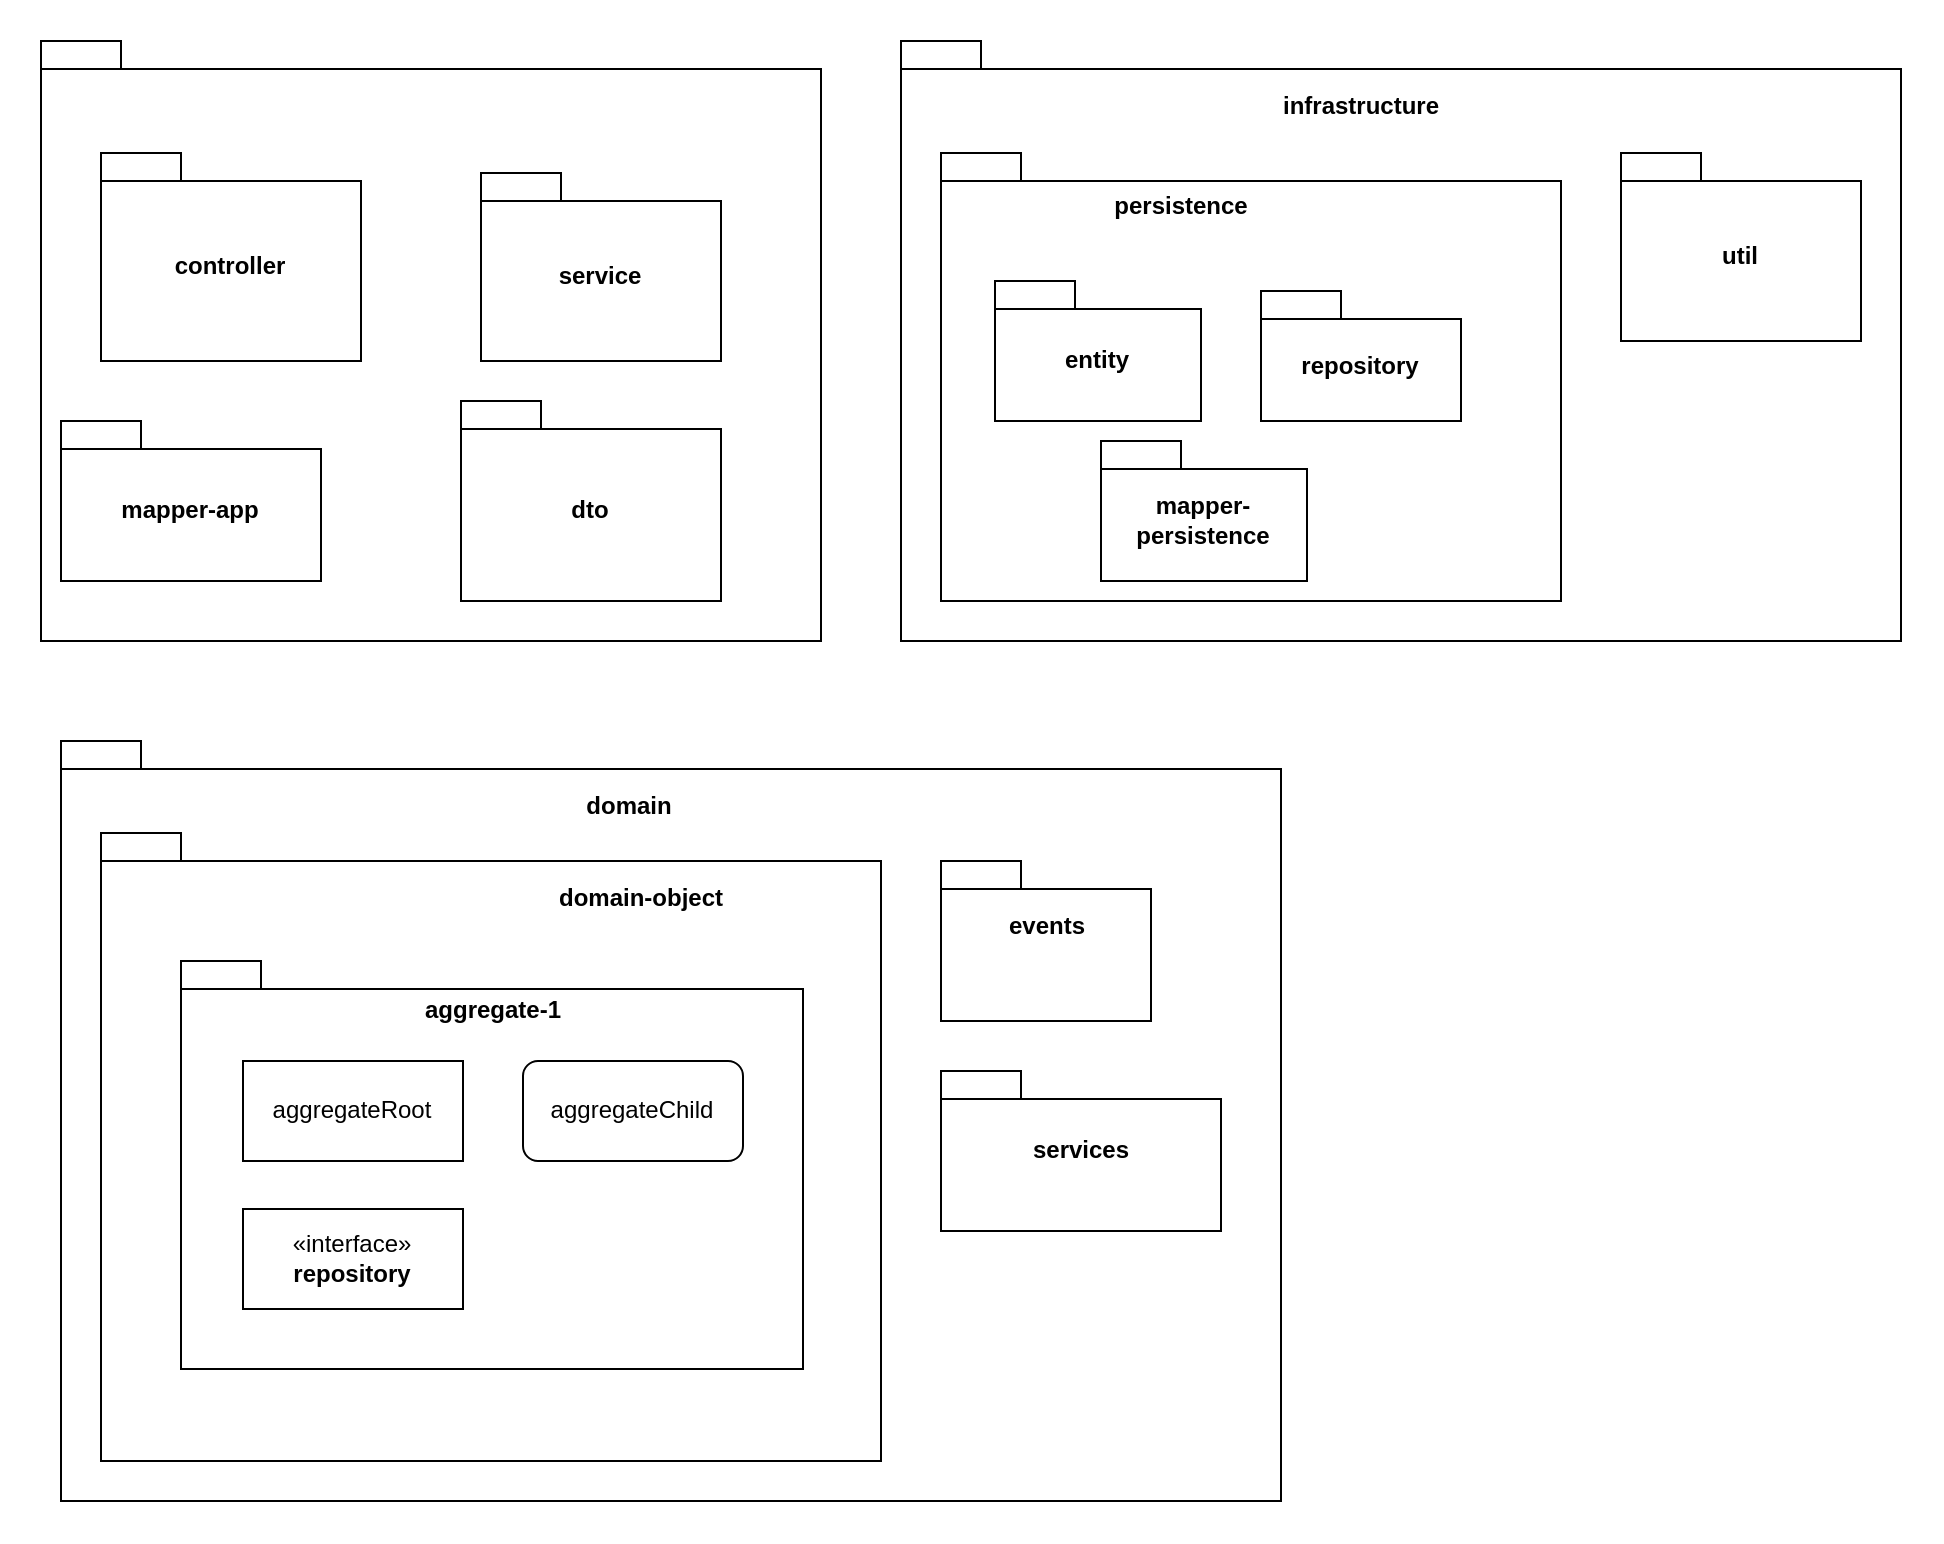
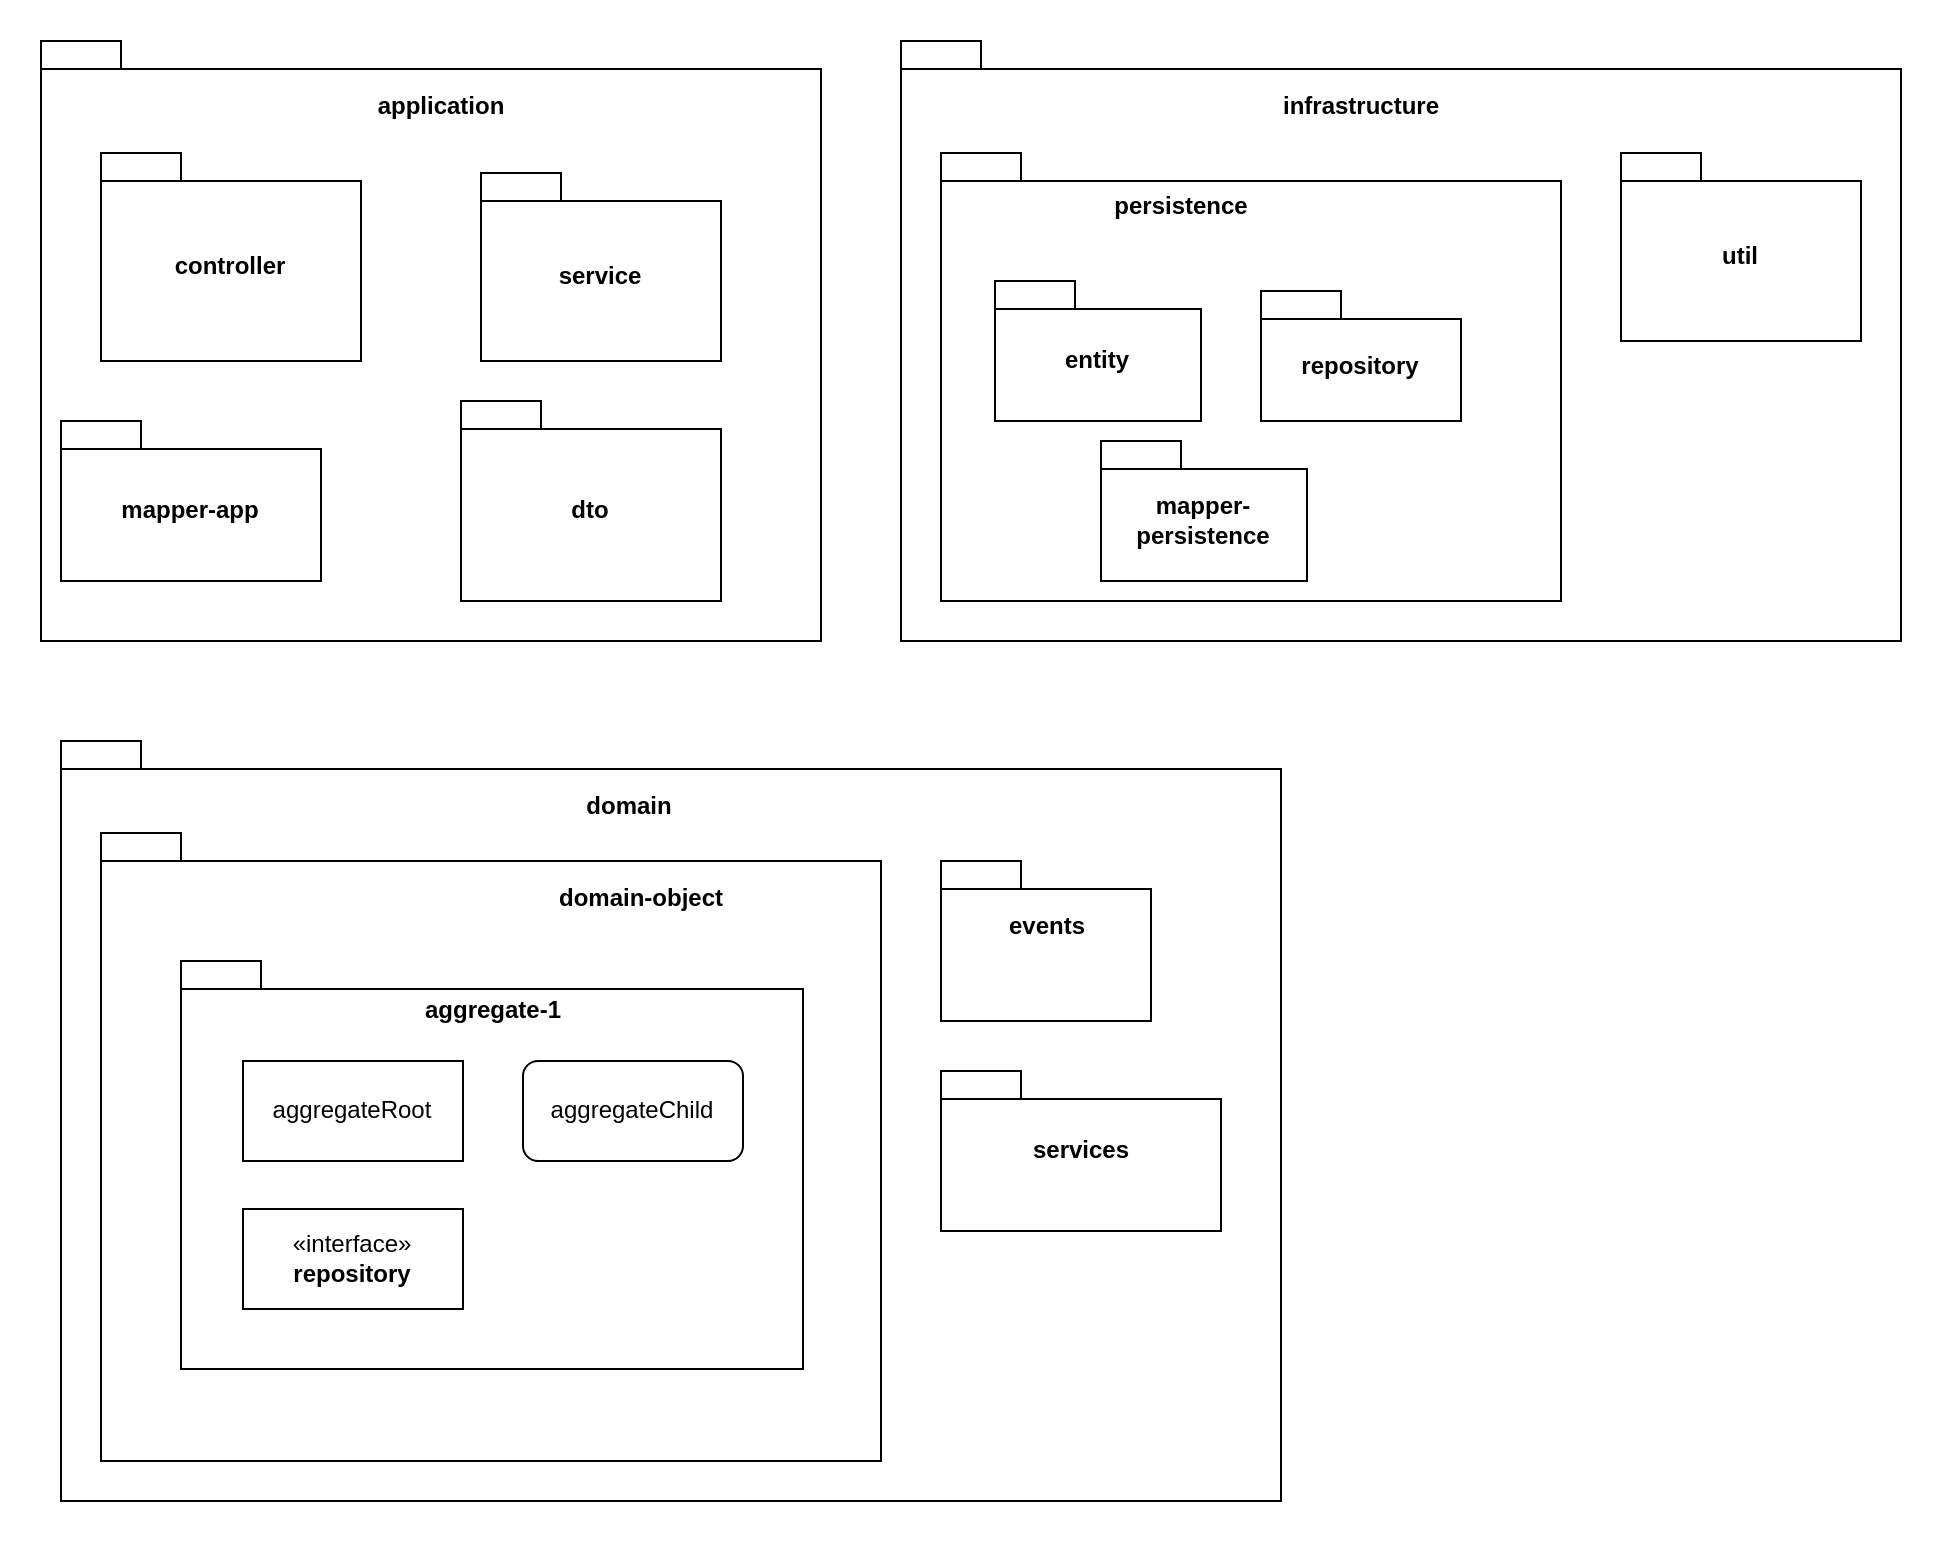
none -> (441, 107)
